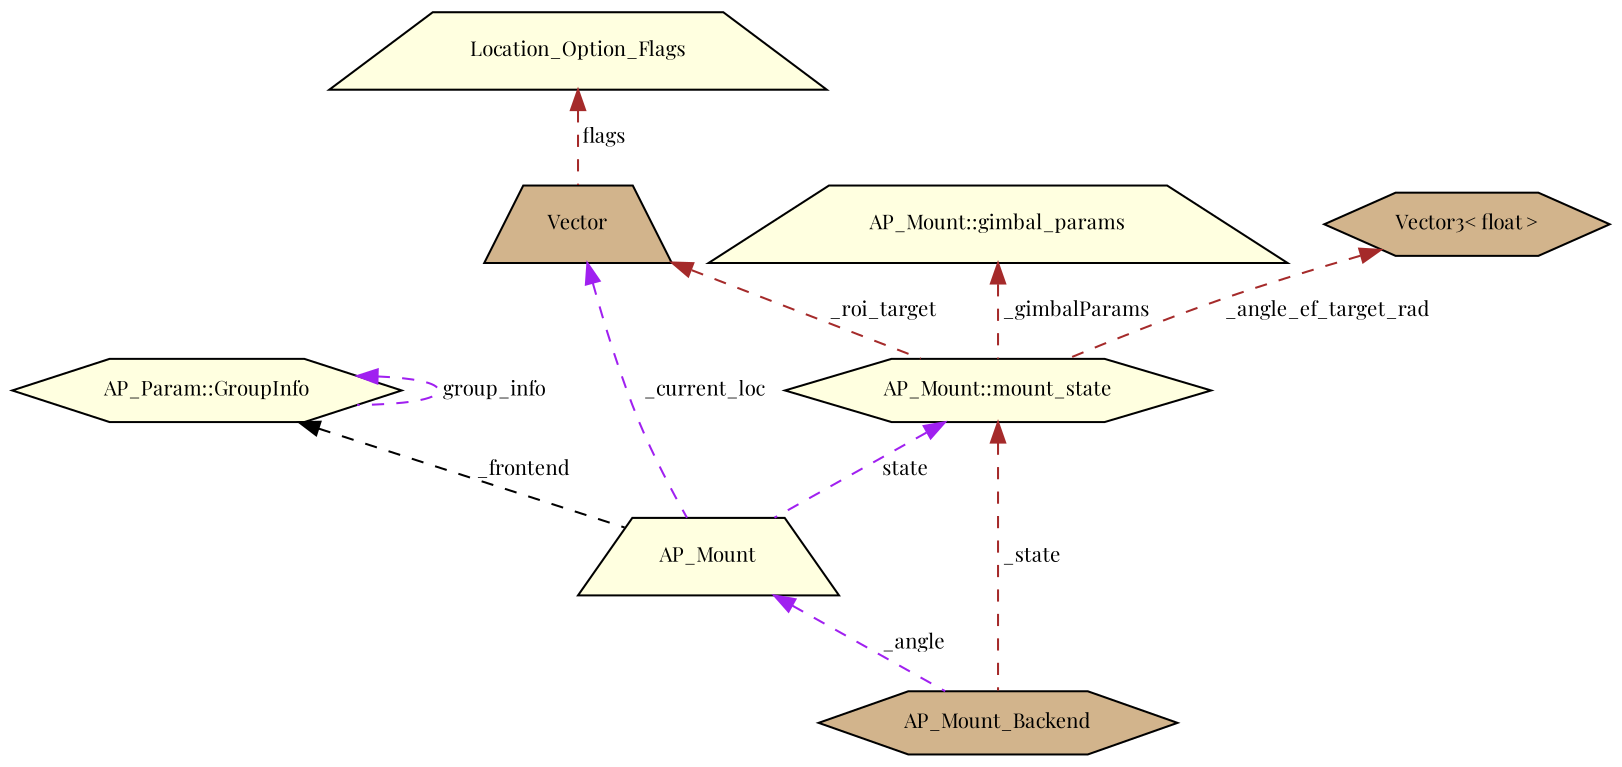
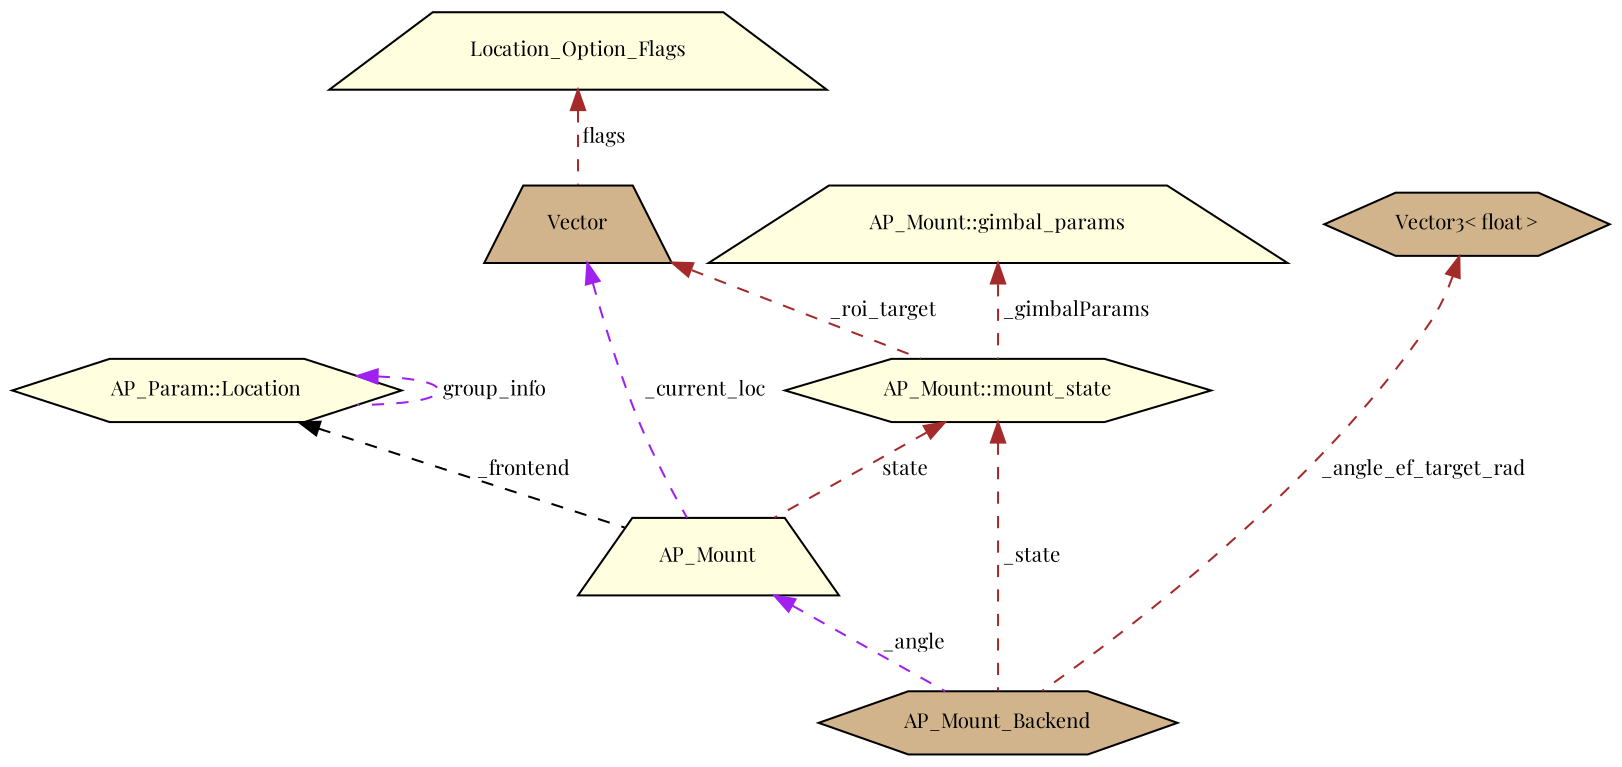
(1212, 303) -> (1271, 505)
(207, 390) -> (207, 390)
(851, 475) -> (851, 475)
